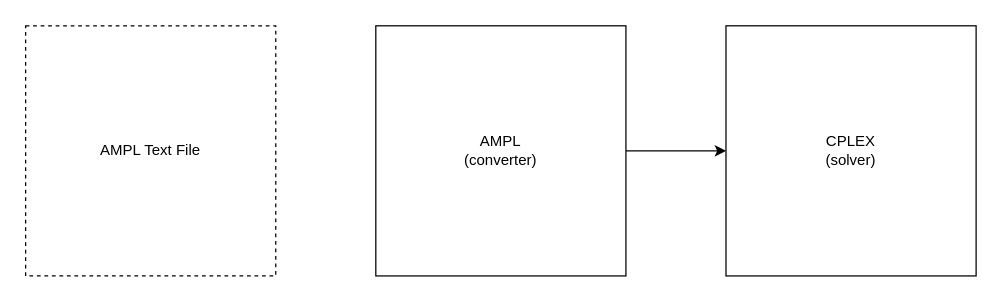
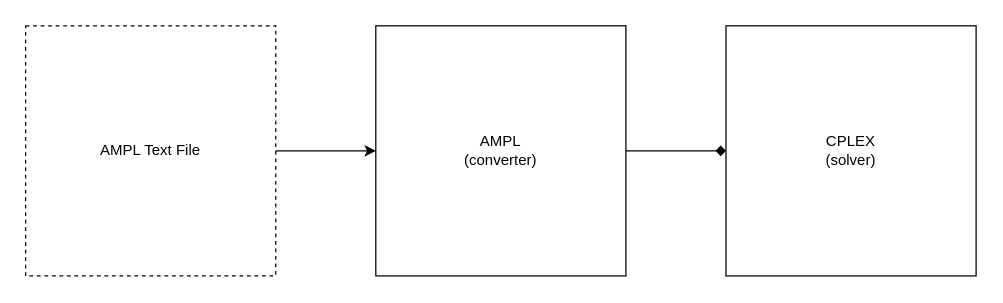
none -> (322, 151)
(716, 151) -> (715, 151)
